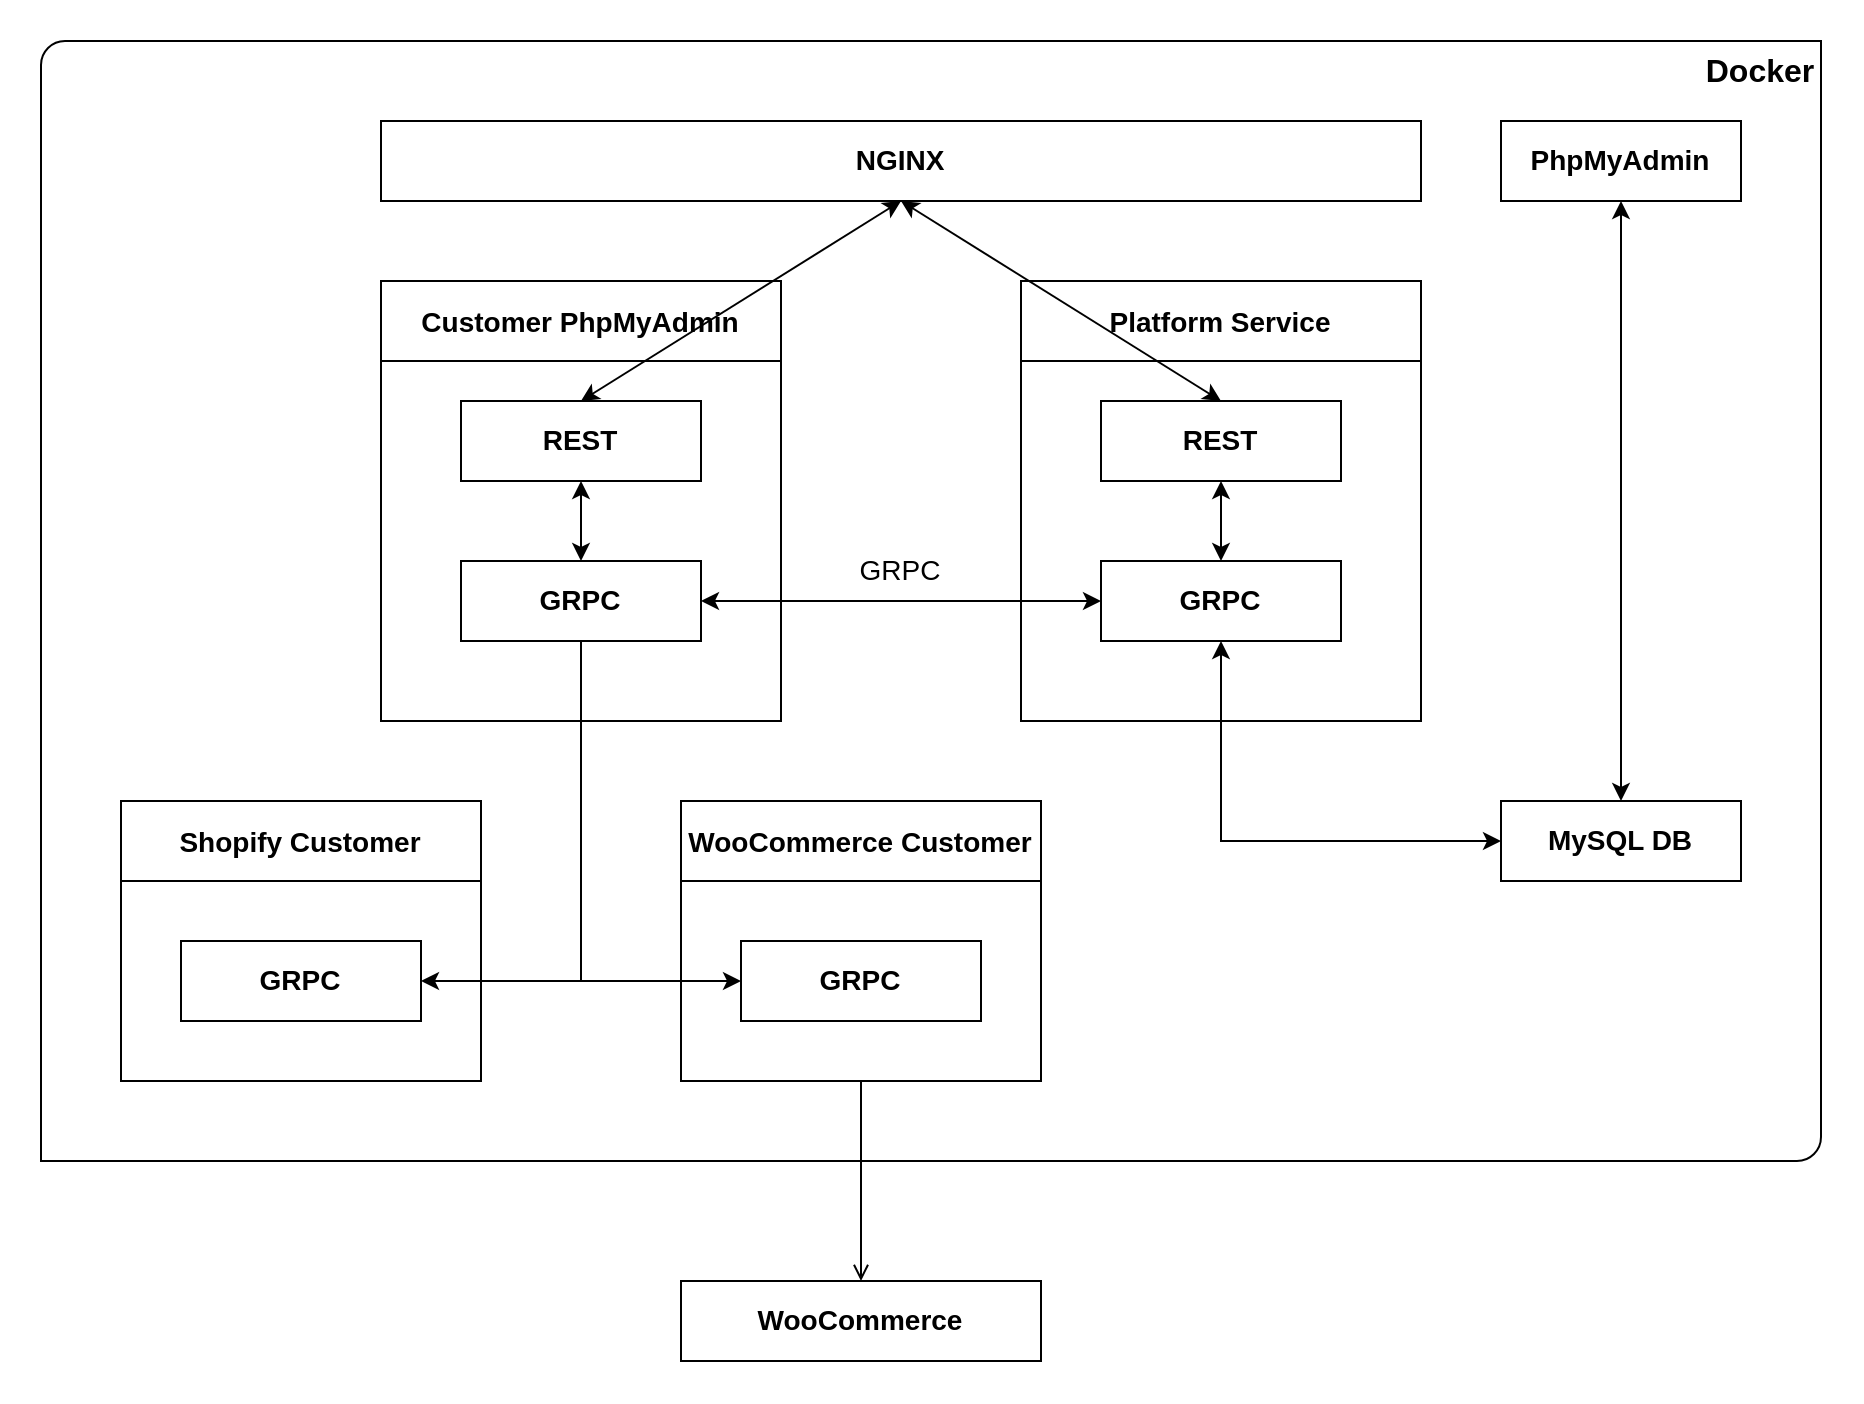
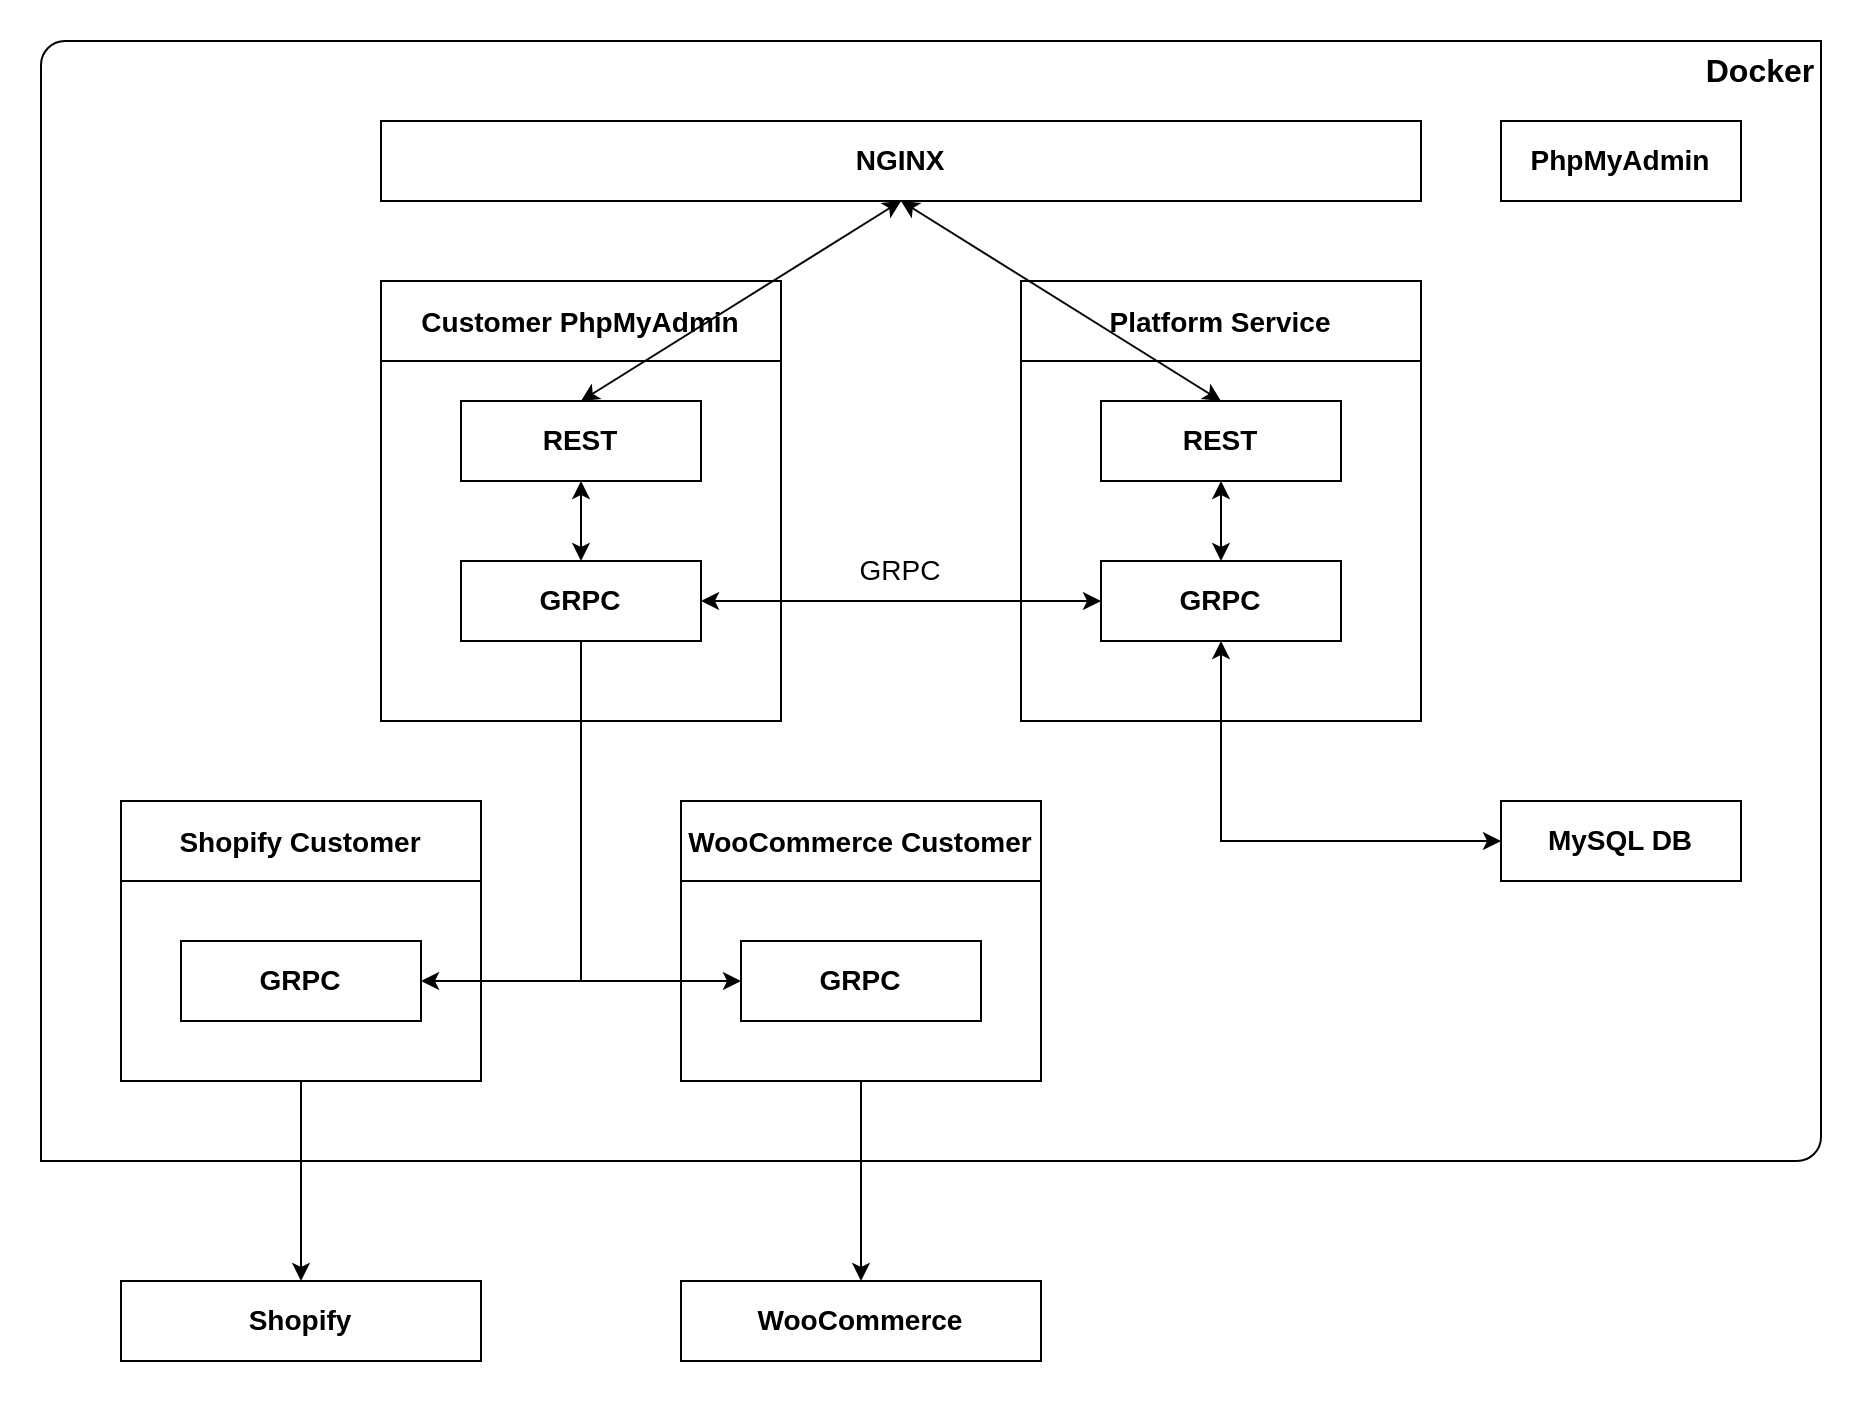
(1621, 501) -> none
none -> (301, 1176)
(861, 1270) -> (861, 1266)
none -> (301, 1321)
